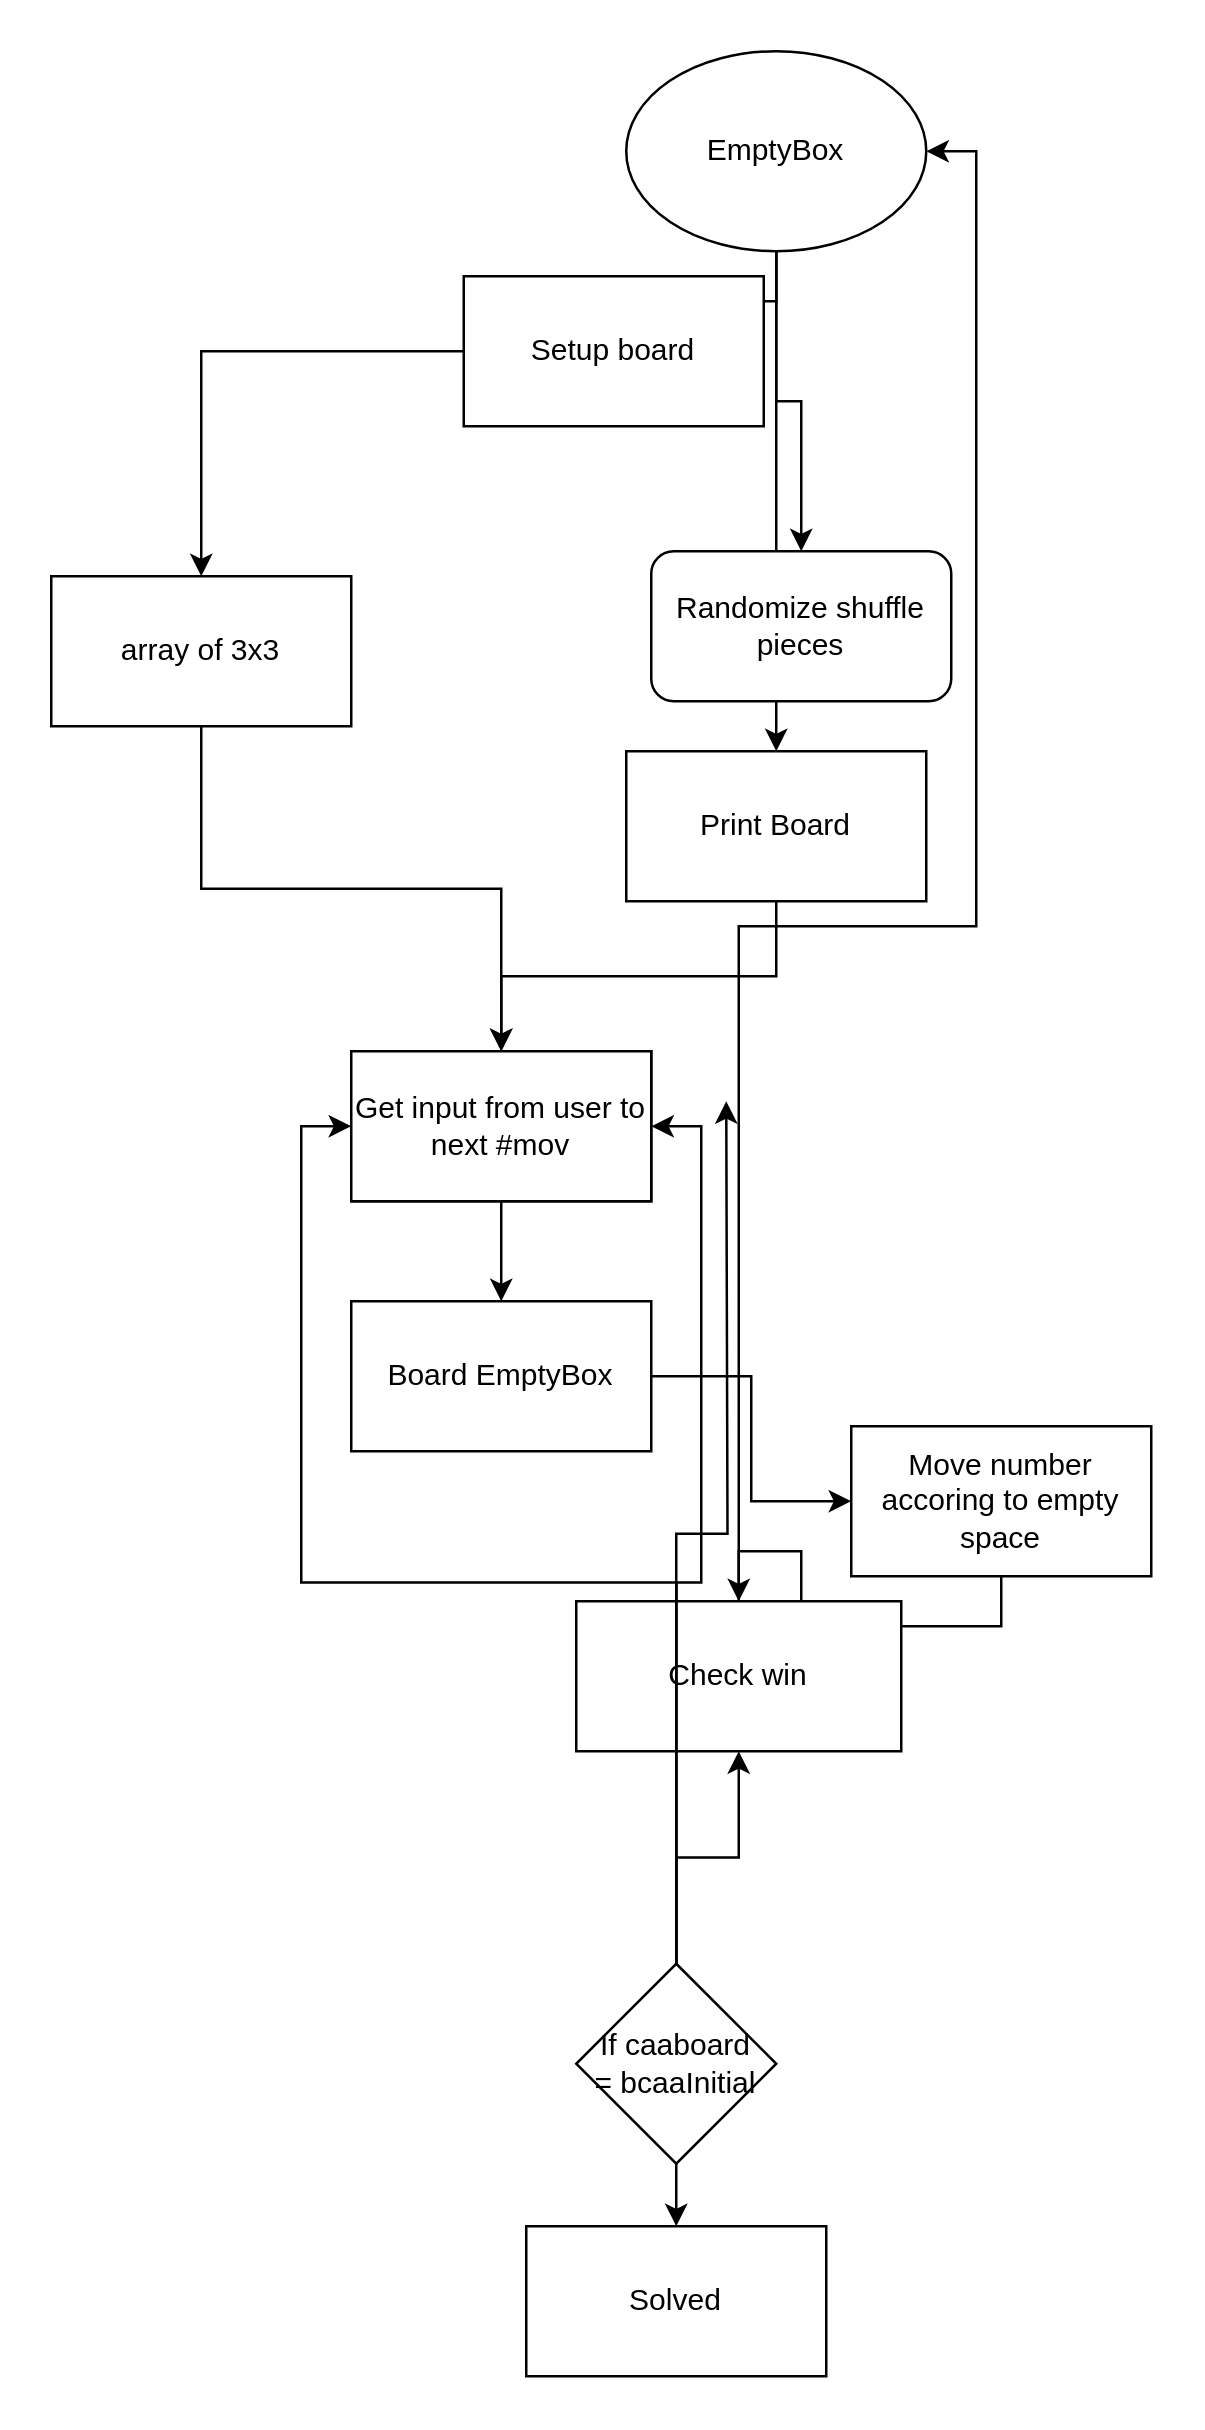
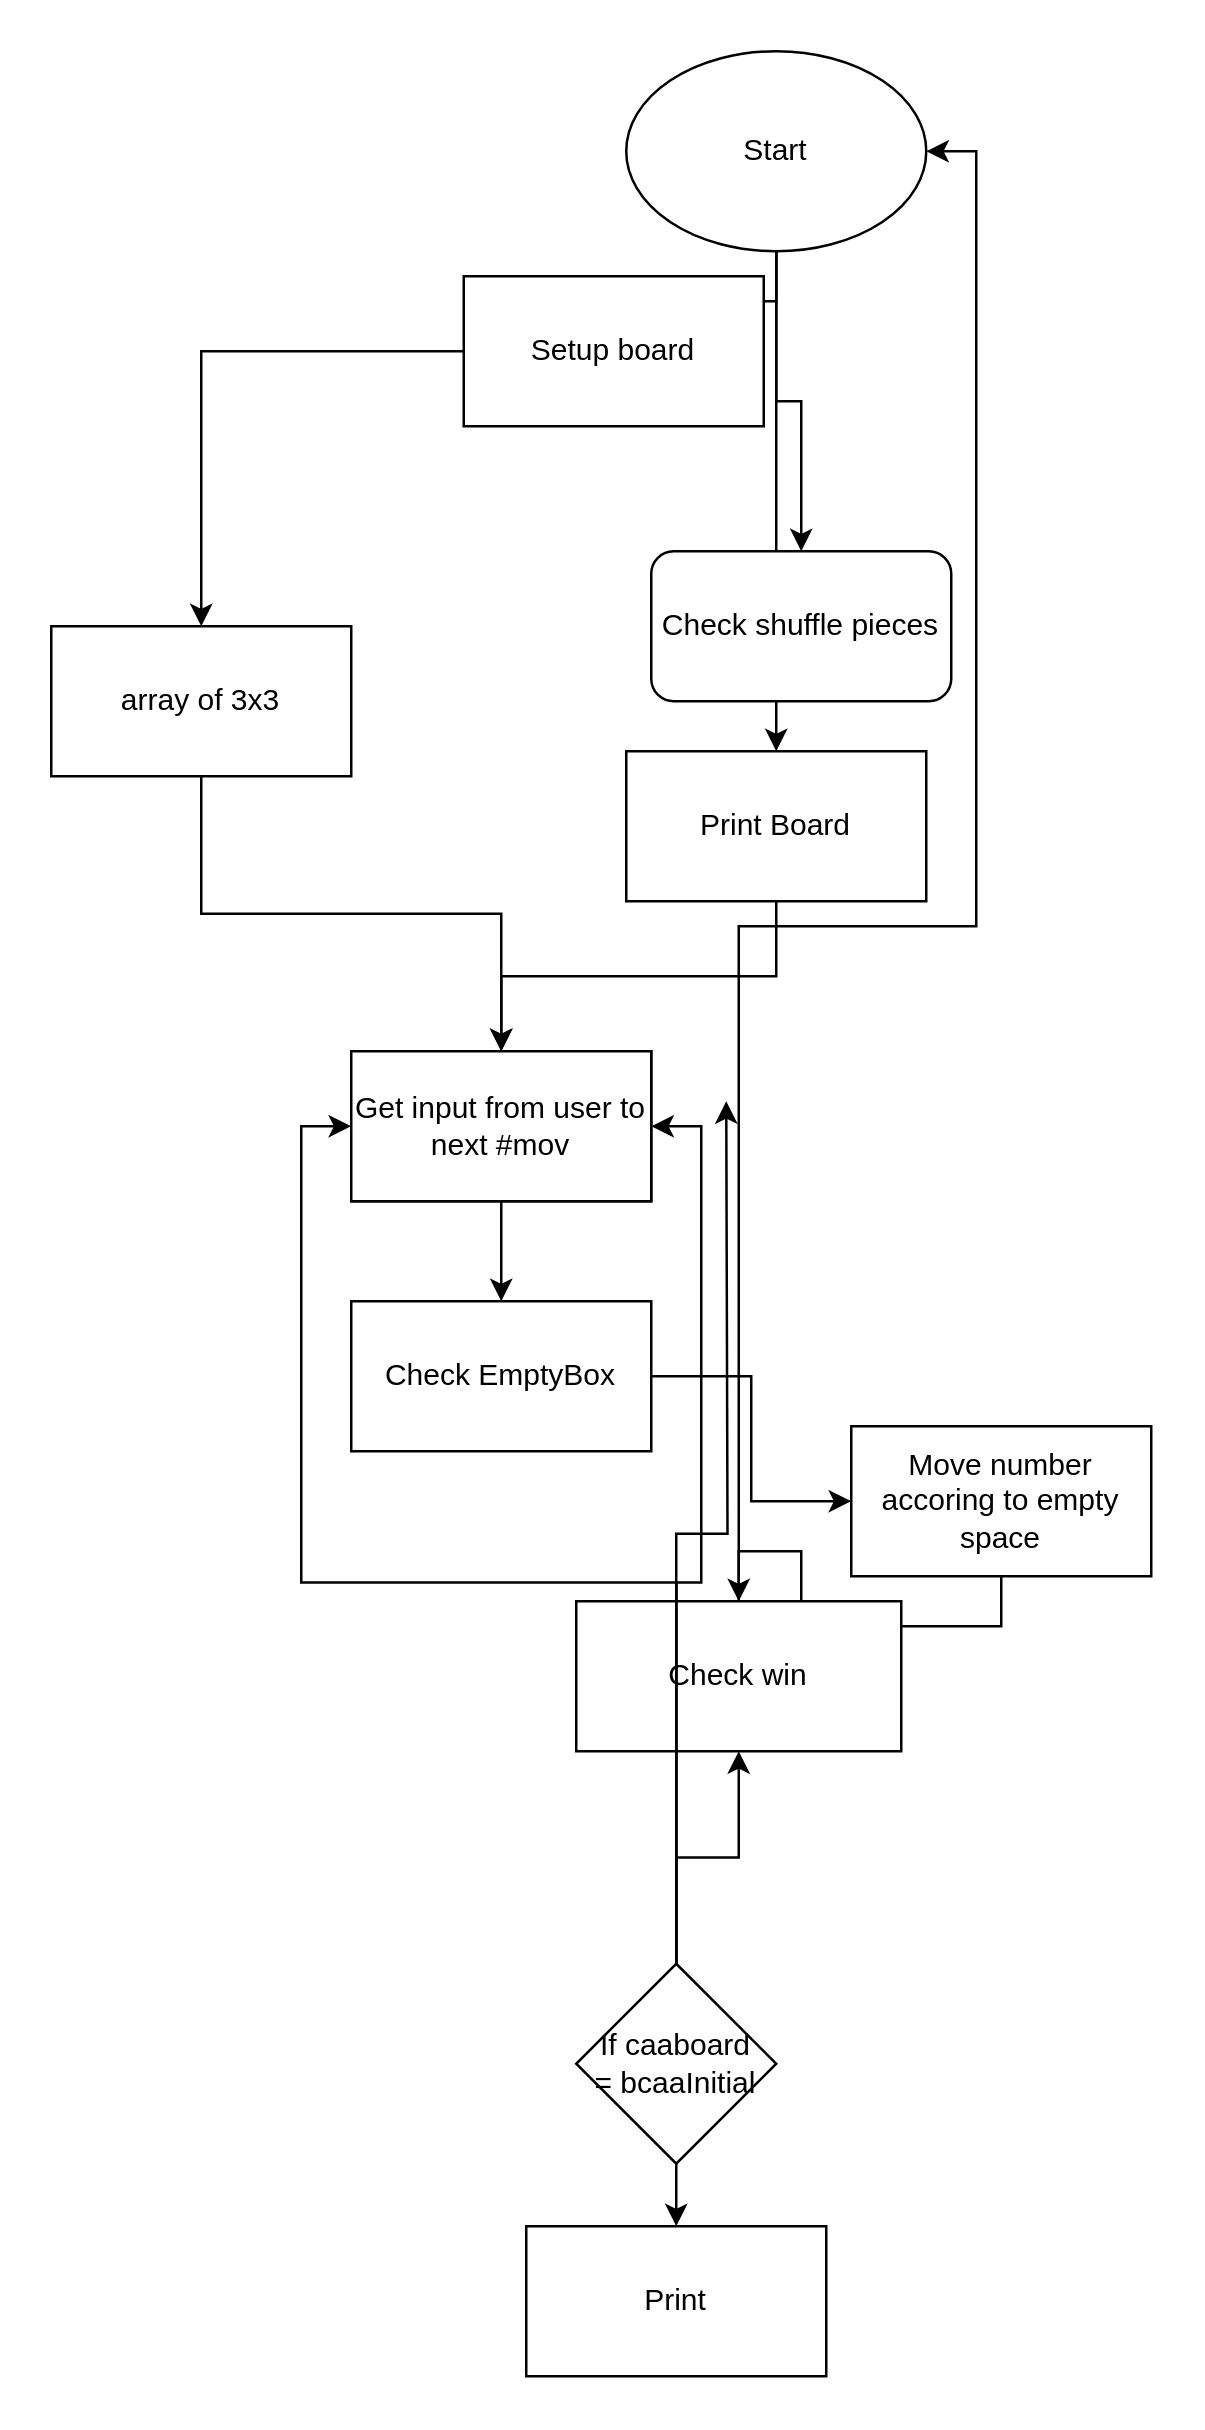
(776, 151) -> (776, 151)
(801, 626) -> (801, 626)
(201, 651) -> (201, 701)
(501, 1376) -> (501, 1376)
(676, 2301) -> (676, 2301)
